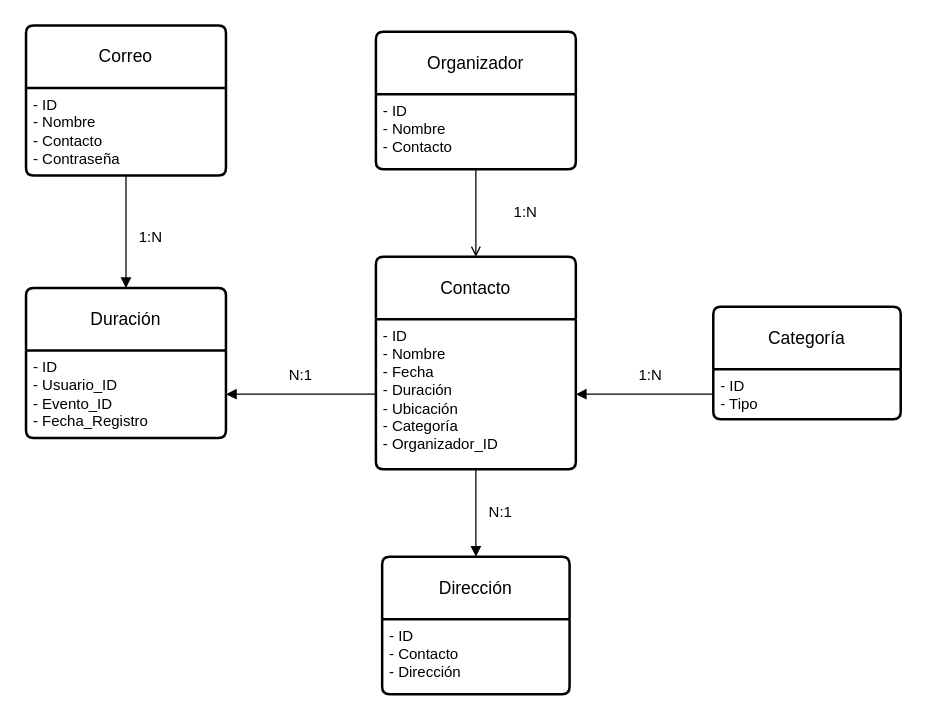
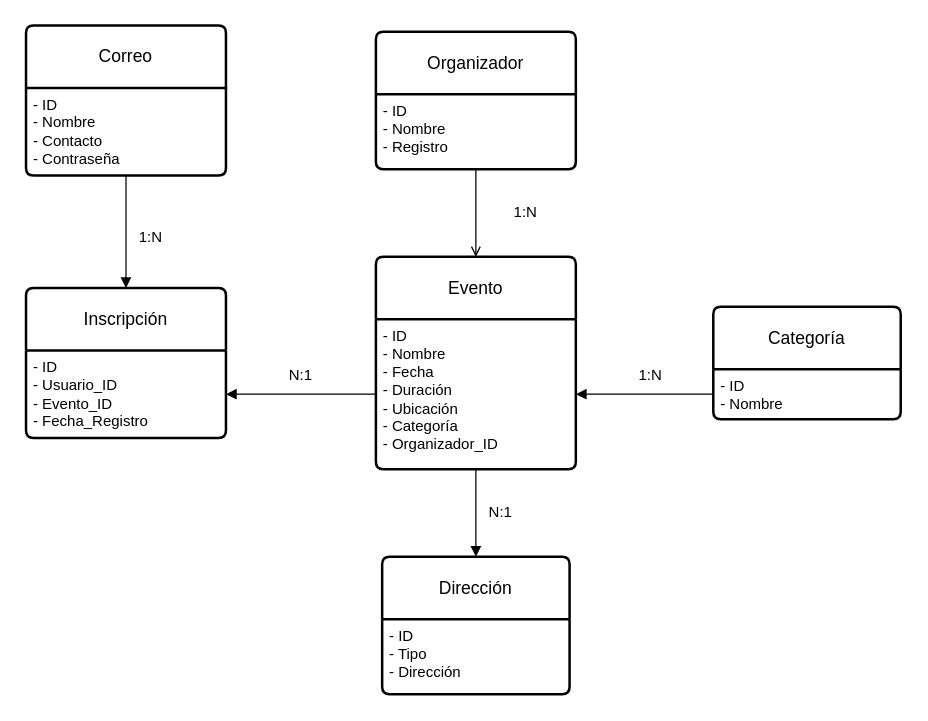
(423, 130) -> (421, 130)
(476, 288) -> (476, 288)
(126, 319) -> (126, 319)
(742, 396) -> (752, 396)
(430, 655) -> (430, 655)
